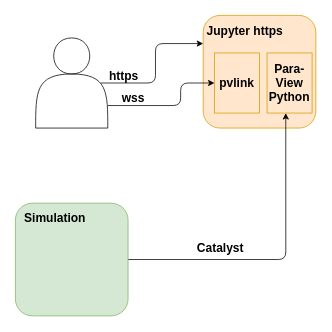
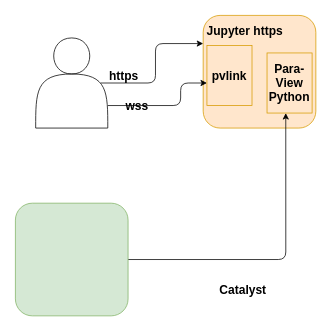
(237, 83) -> (229, 75)
(147, 98) -> (150, 105)
(64, 218) -> none
(222, 248) -> (244, 289)
